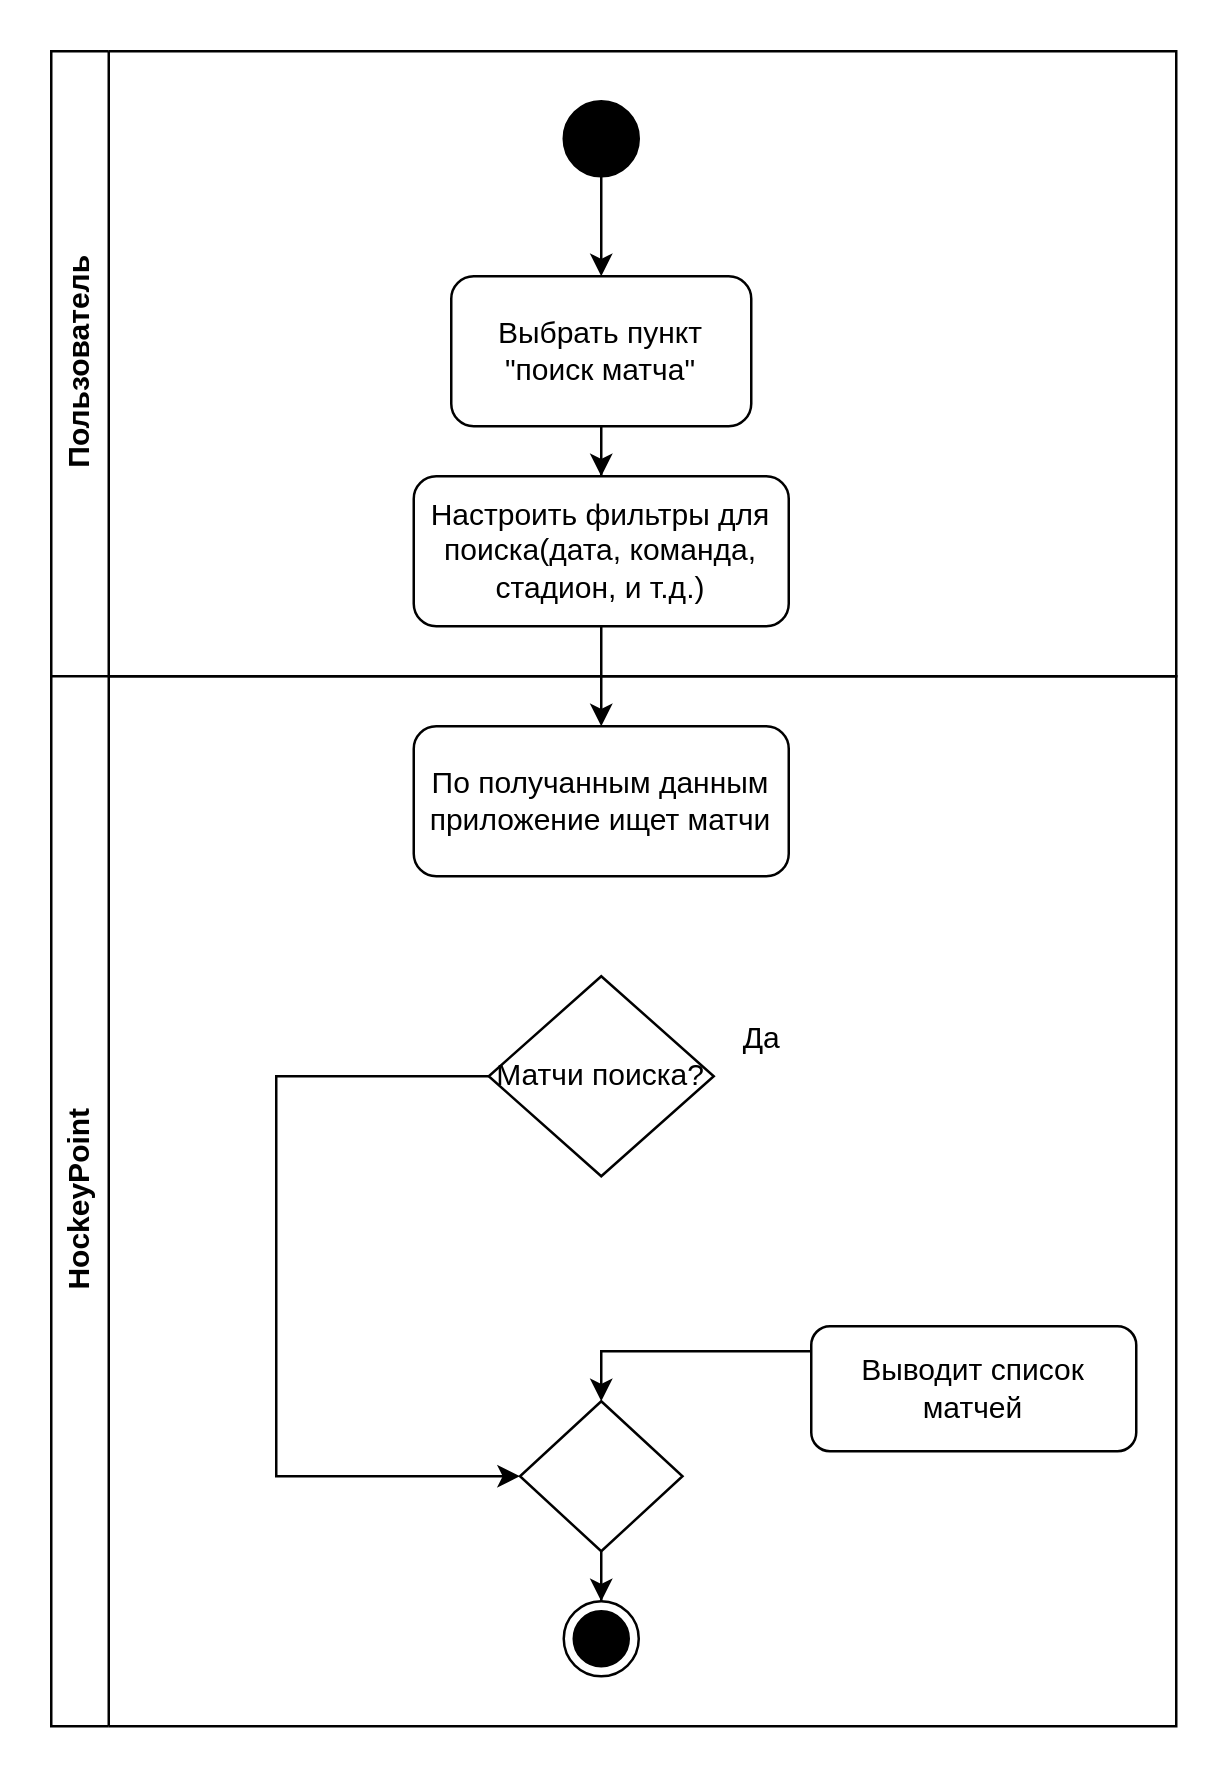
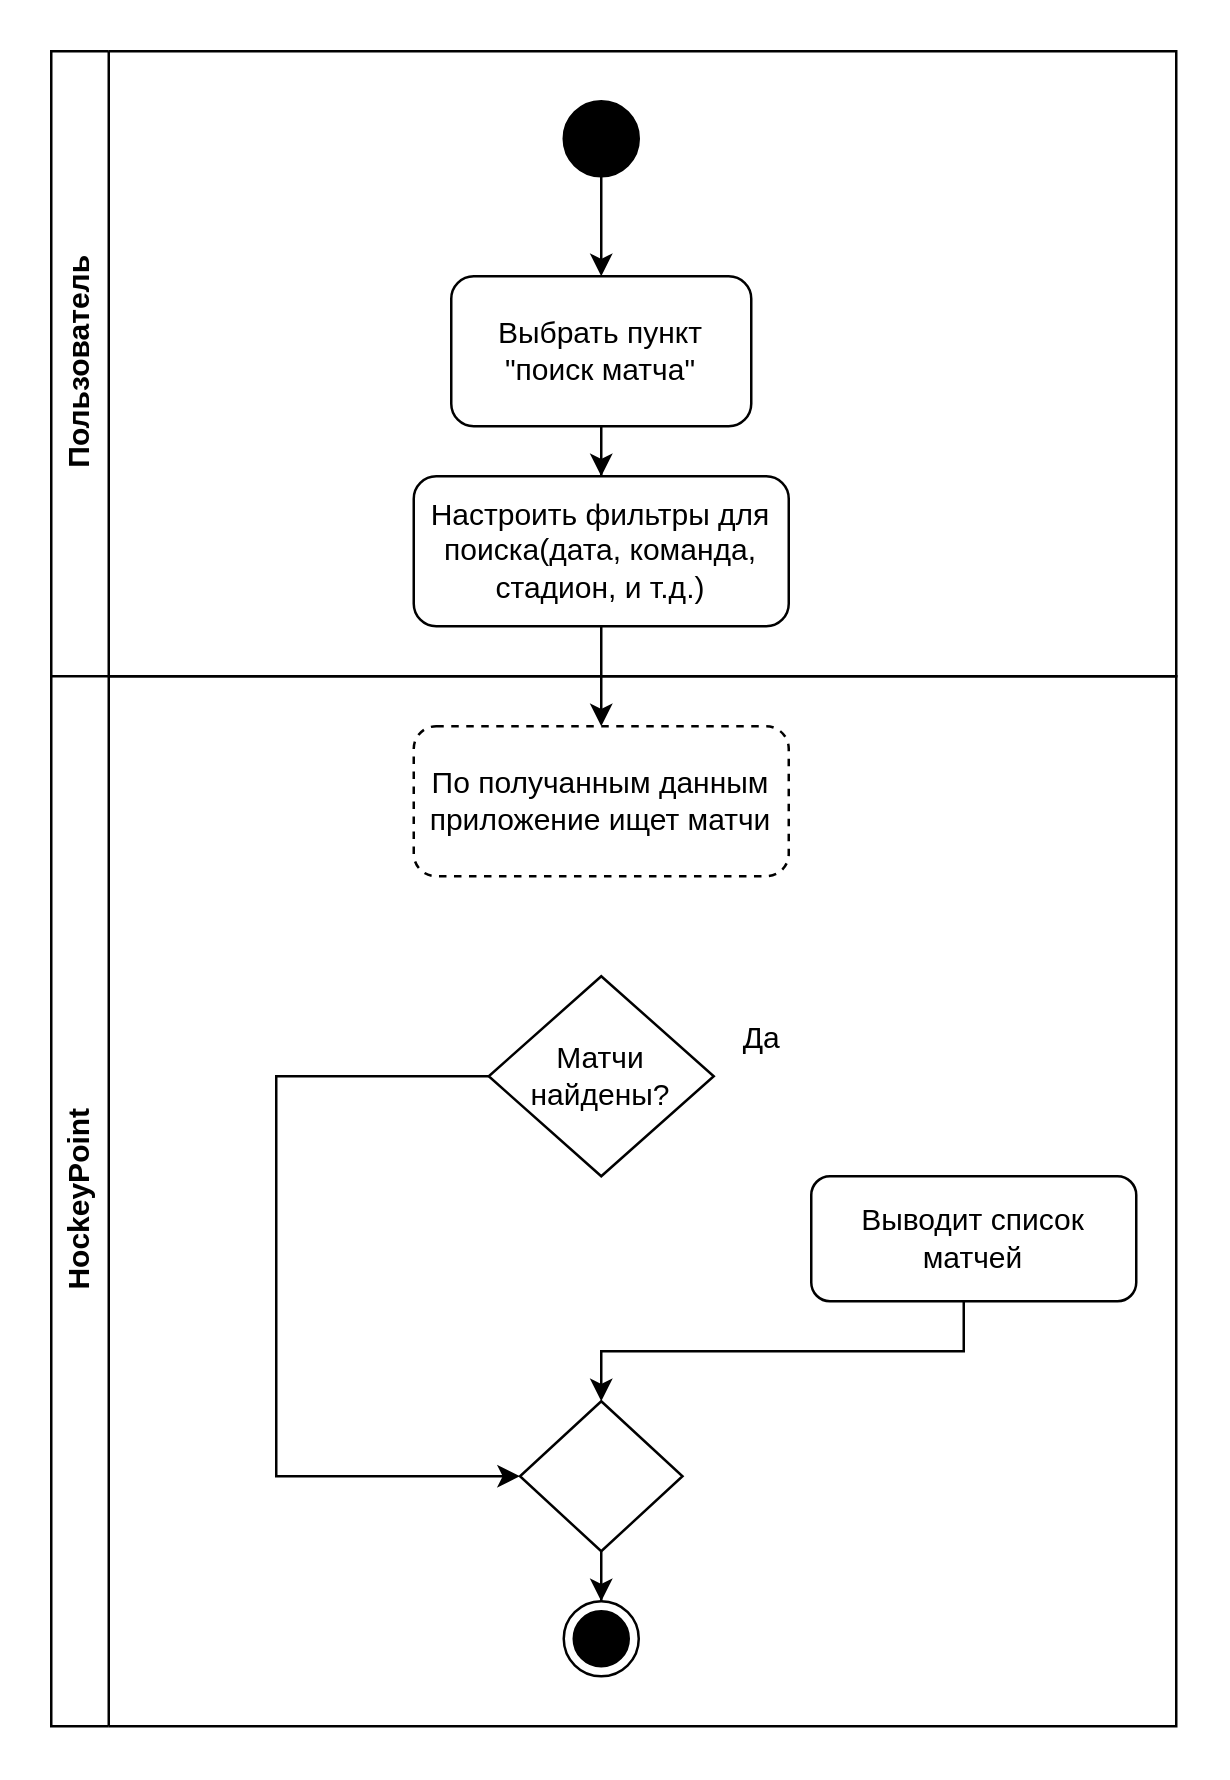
(601, 801) -> (601, 801)
(601, 1076) -> (601, 1076)
(974, 1389) -> (974, 1239)
